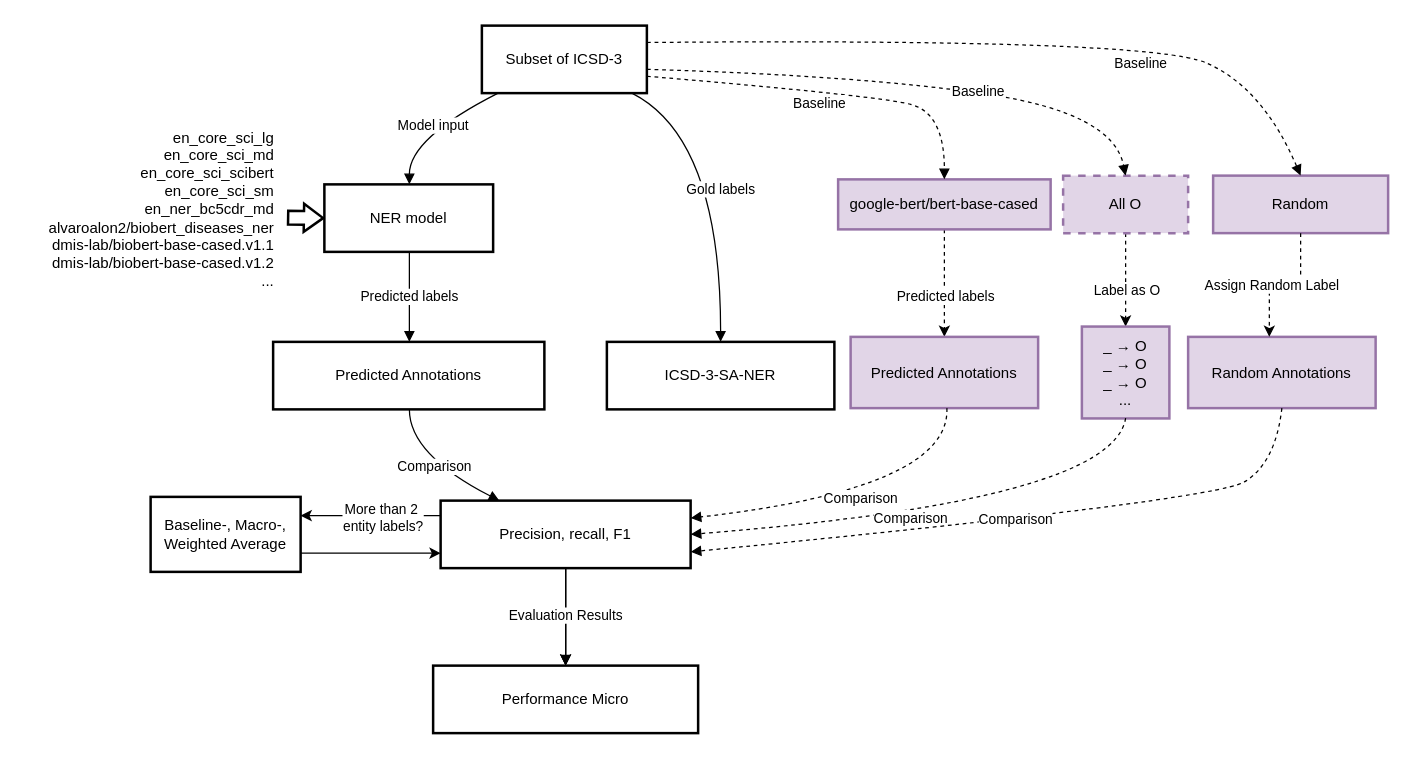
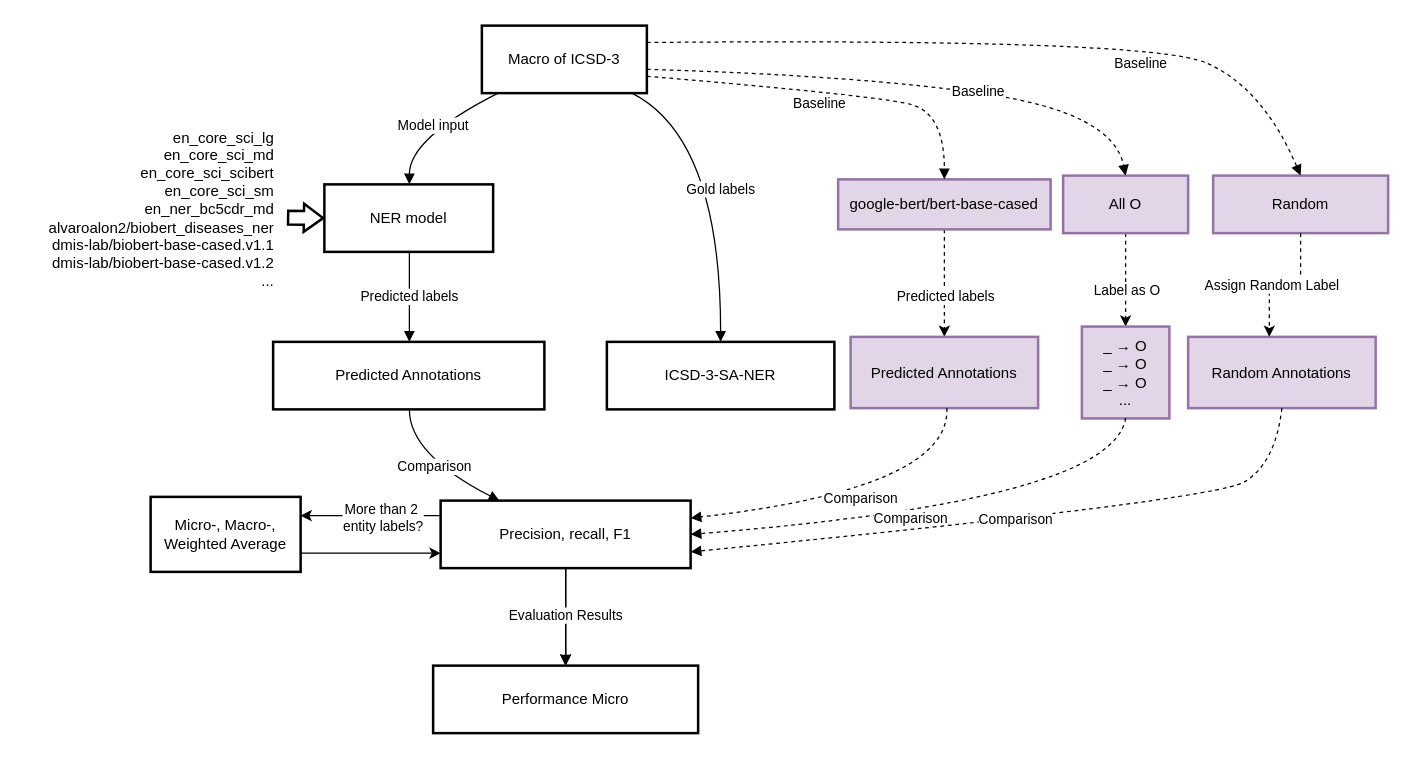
(564, 59) -> (564, 59)
(1126, 204) -> (1126, 204)
(226, 534) -> (226, 534)
